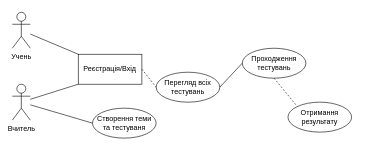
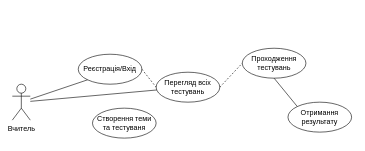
(21, 30) -> none
(54, 44) -> none
(110, 69) -> (110, 69)
(231, 75) -> (231, 75)
(286, 92) -> (286, 92)
(61, 114) -> (93, 96)
